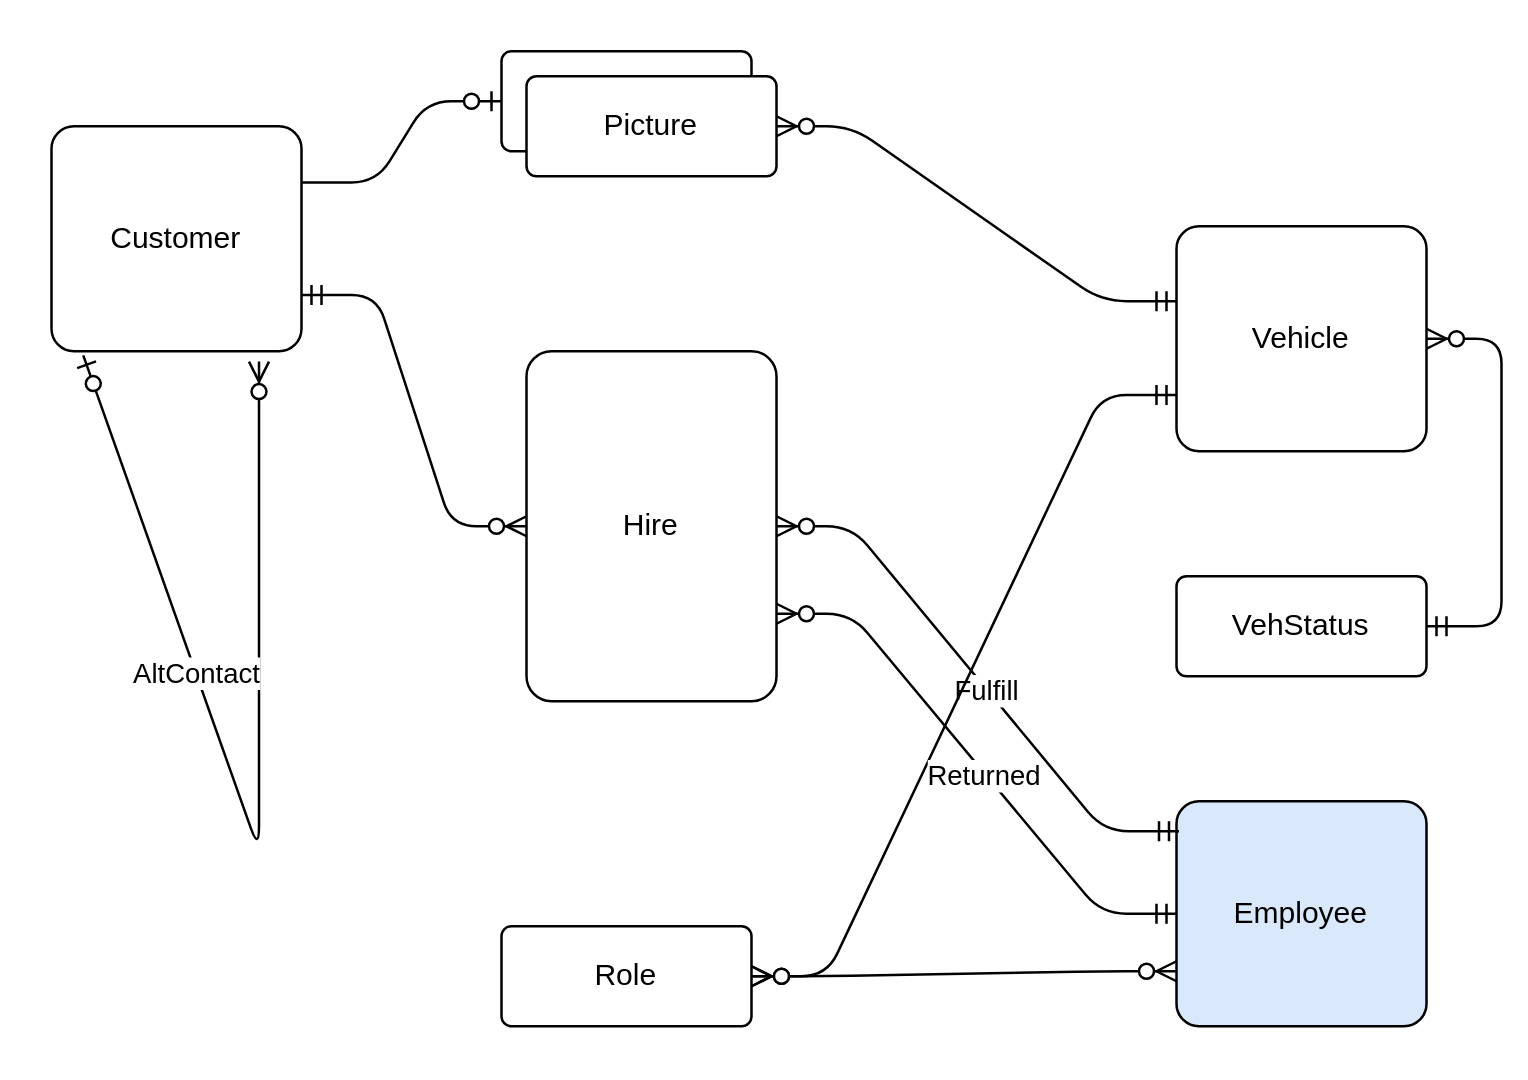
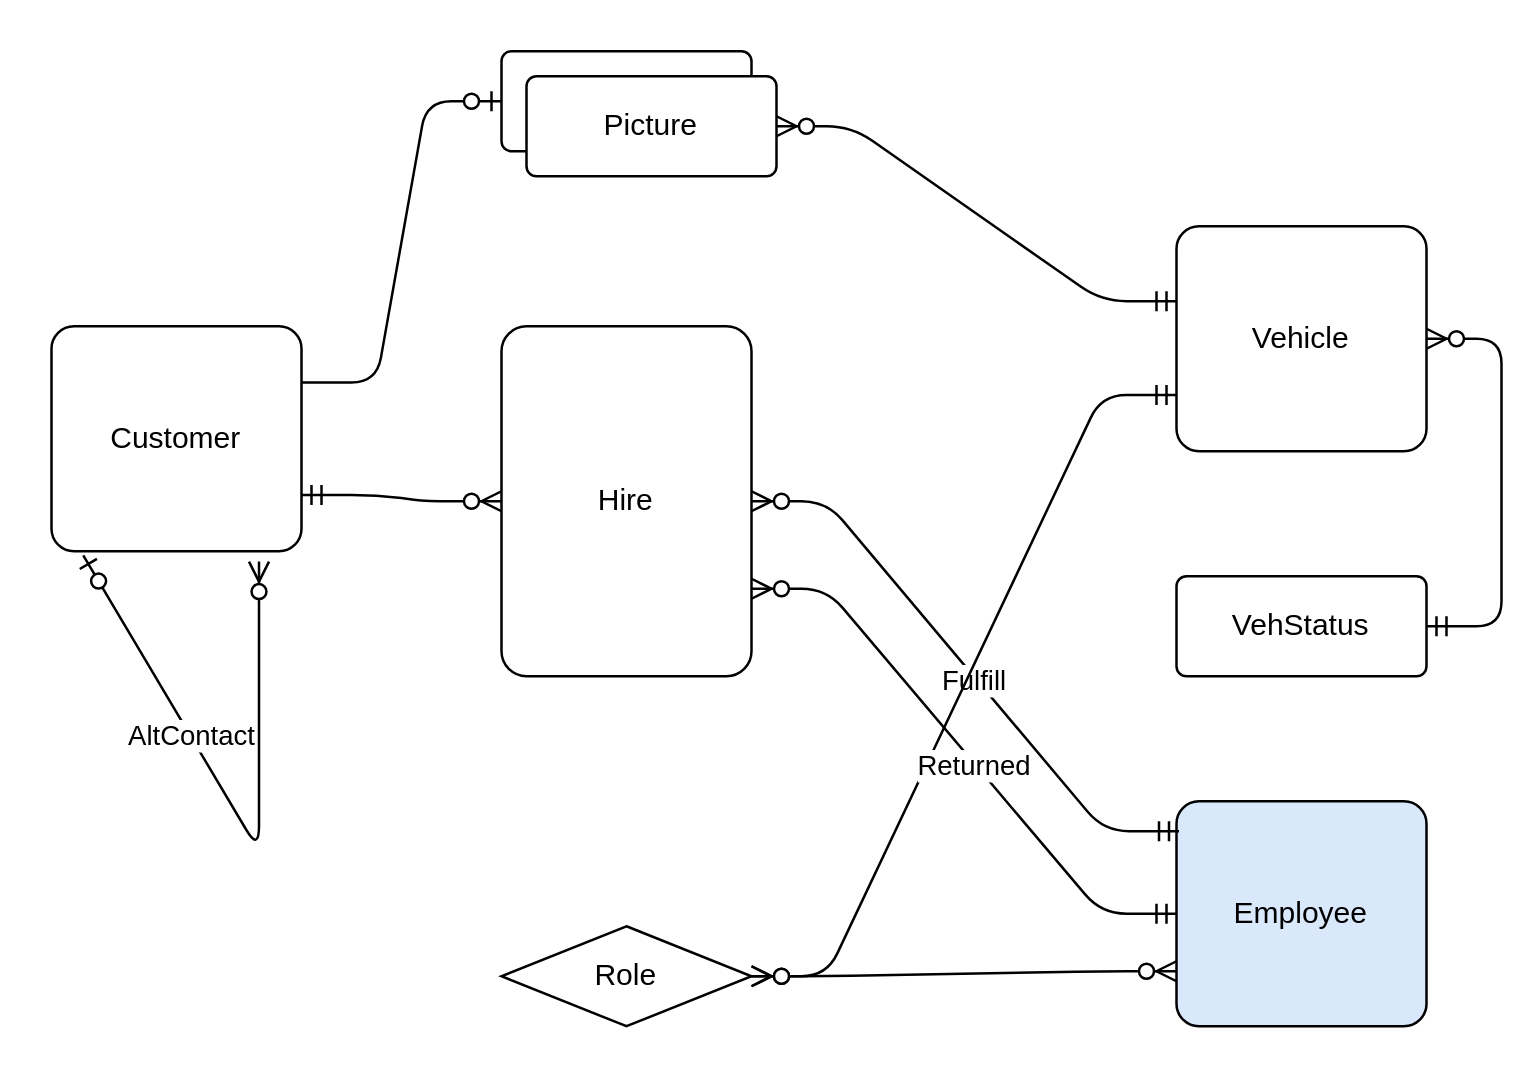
(176, 239) -> (176, 439)
(651, 526) -> (626, 501)
(626, 976) -> (626, 976)
